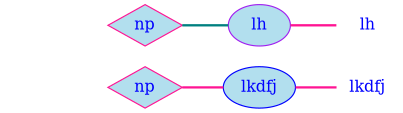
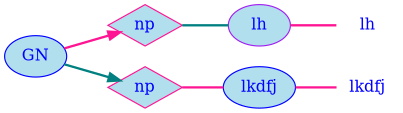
none -> (36, 56)
